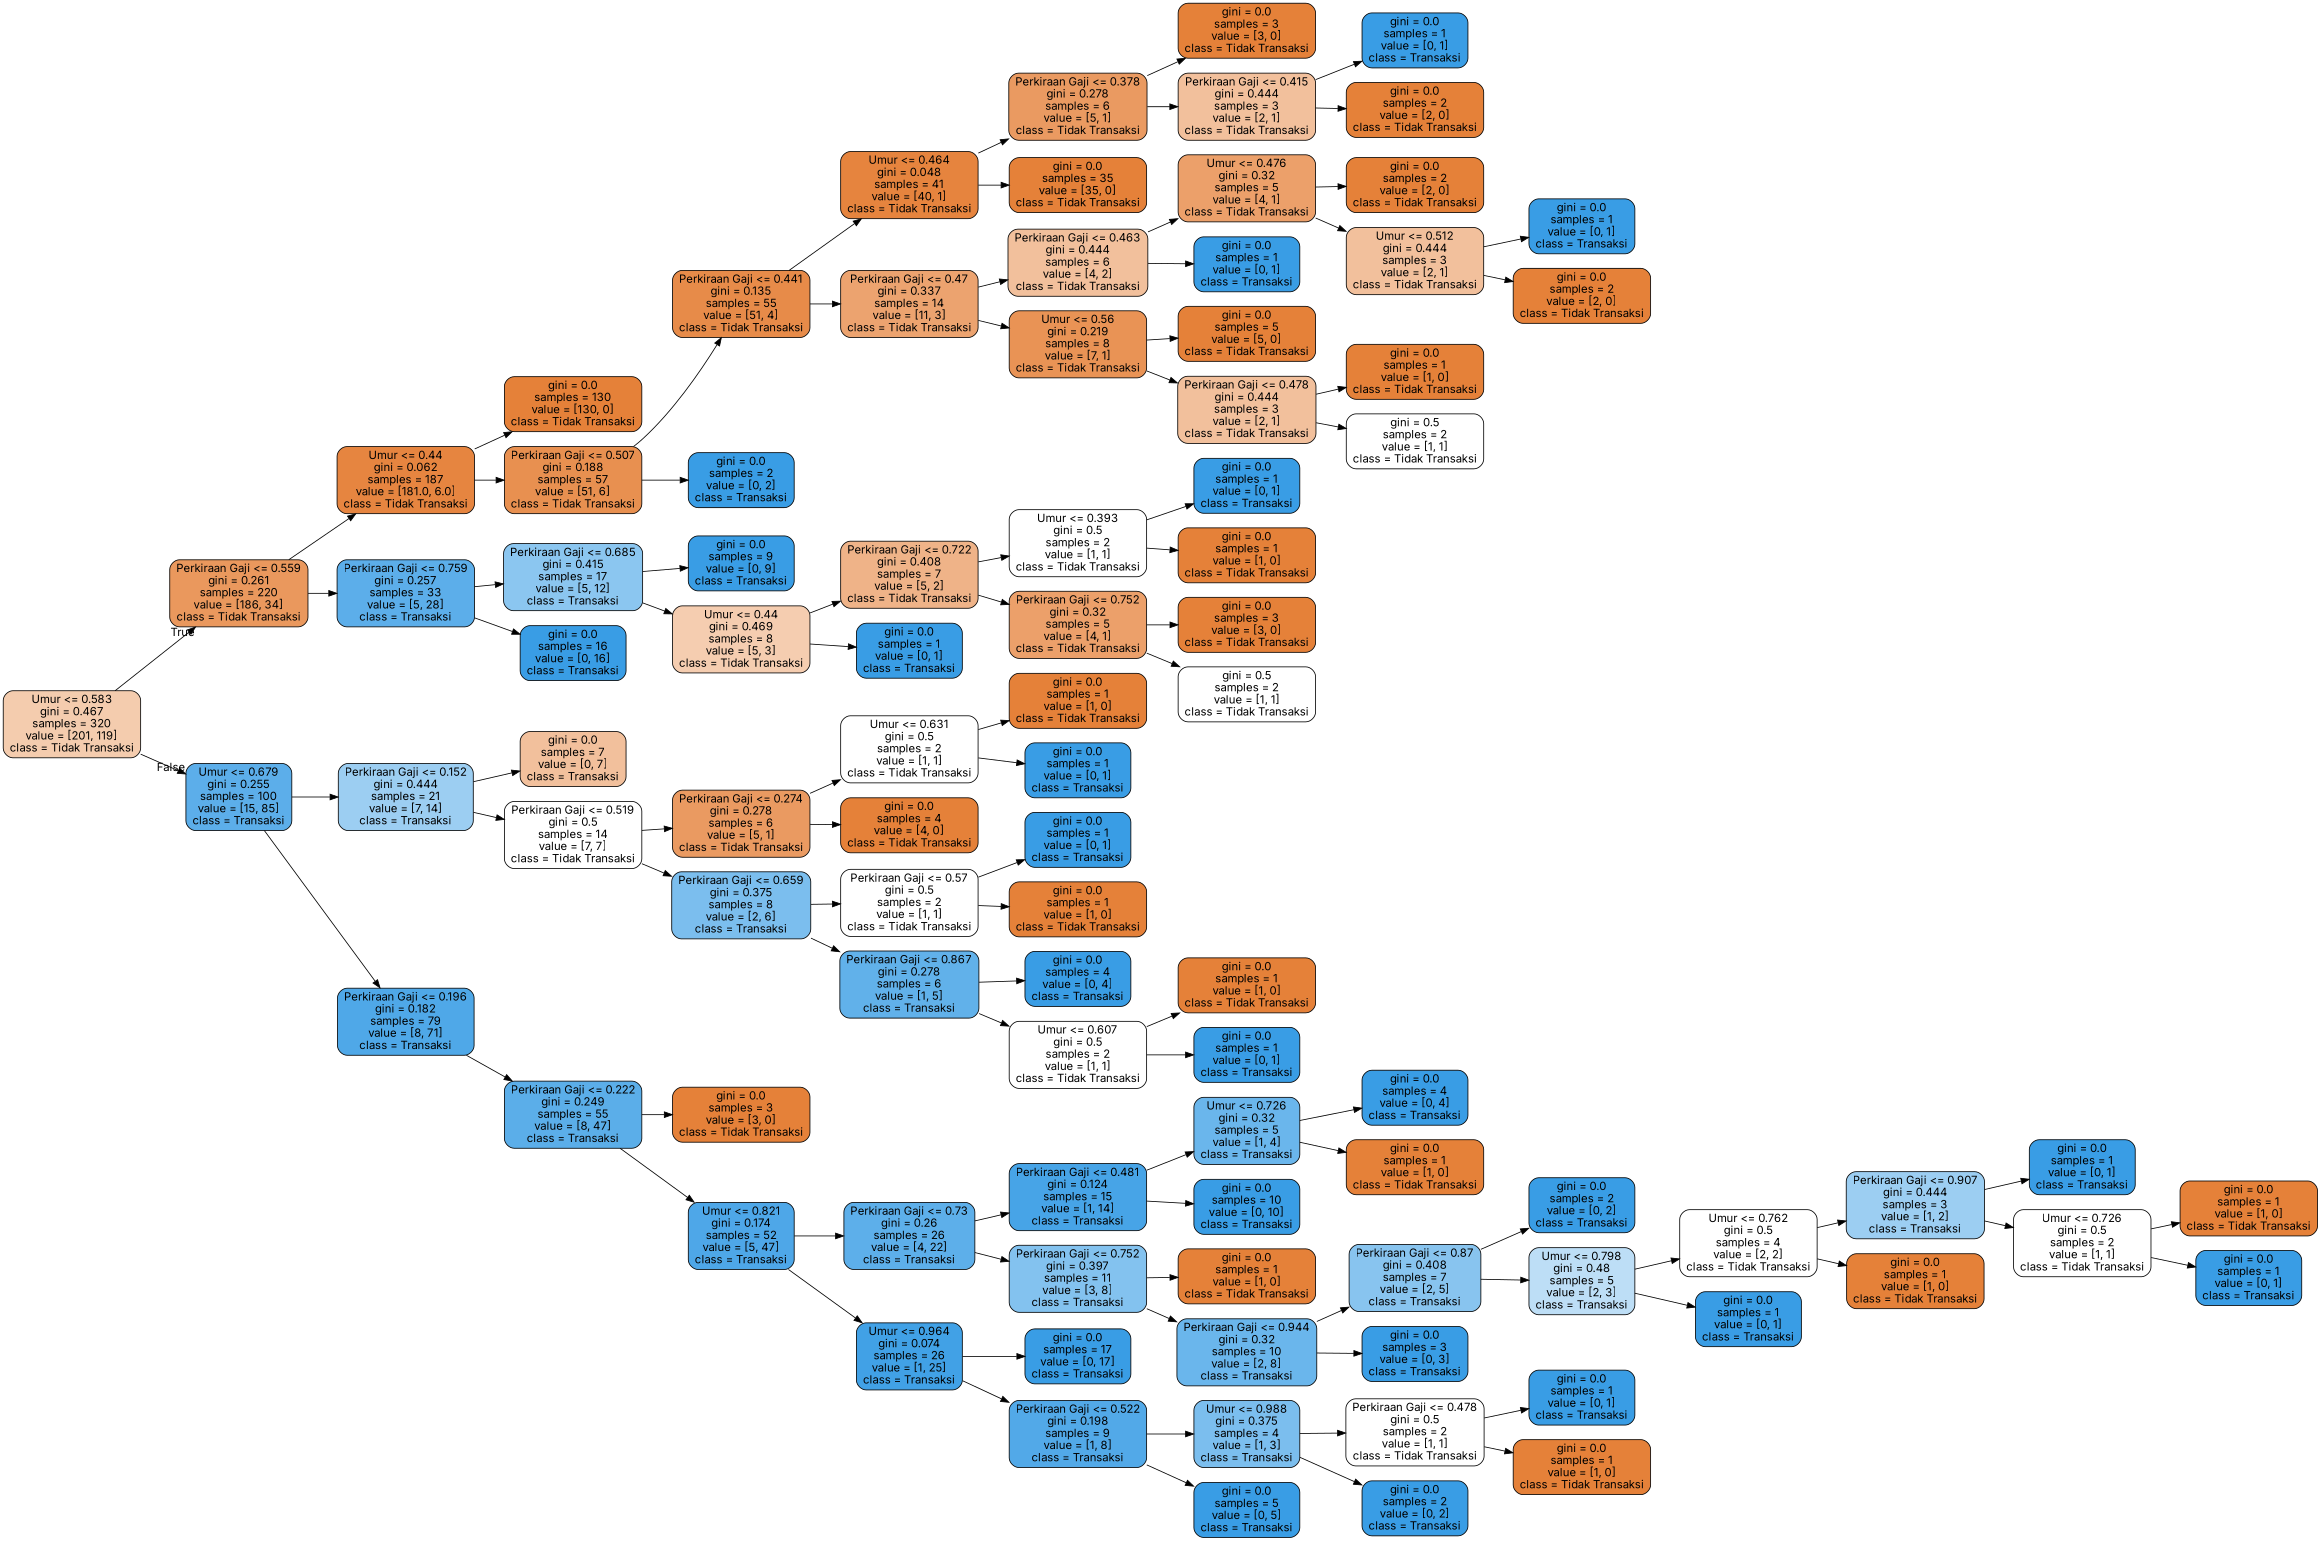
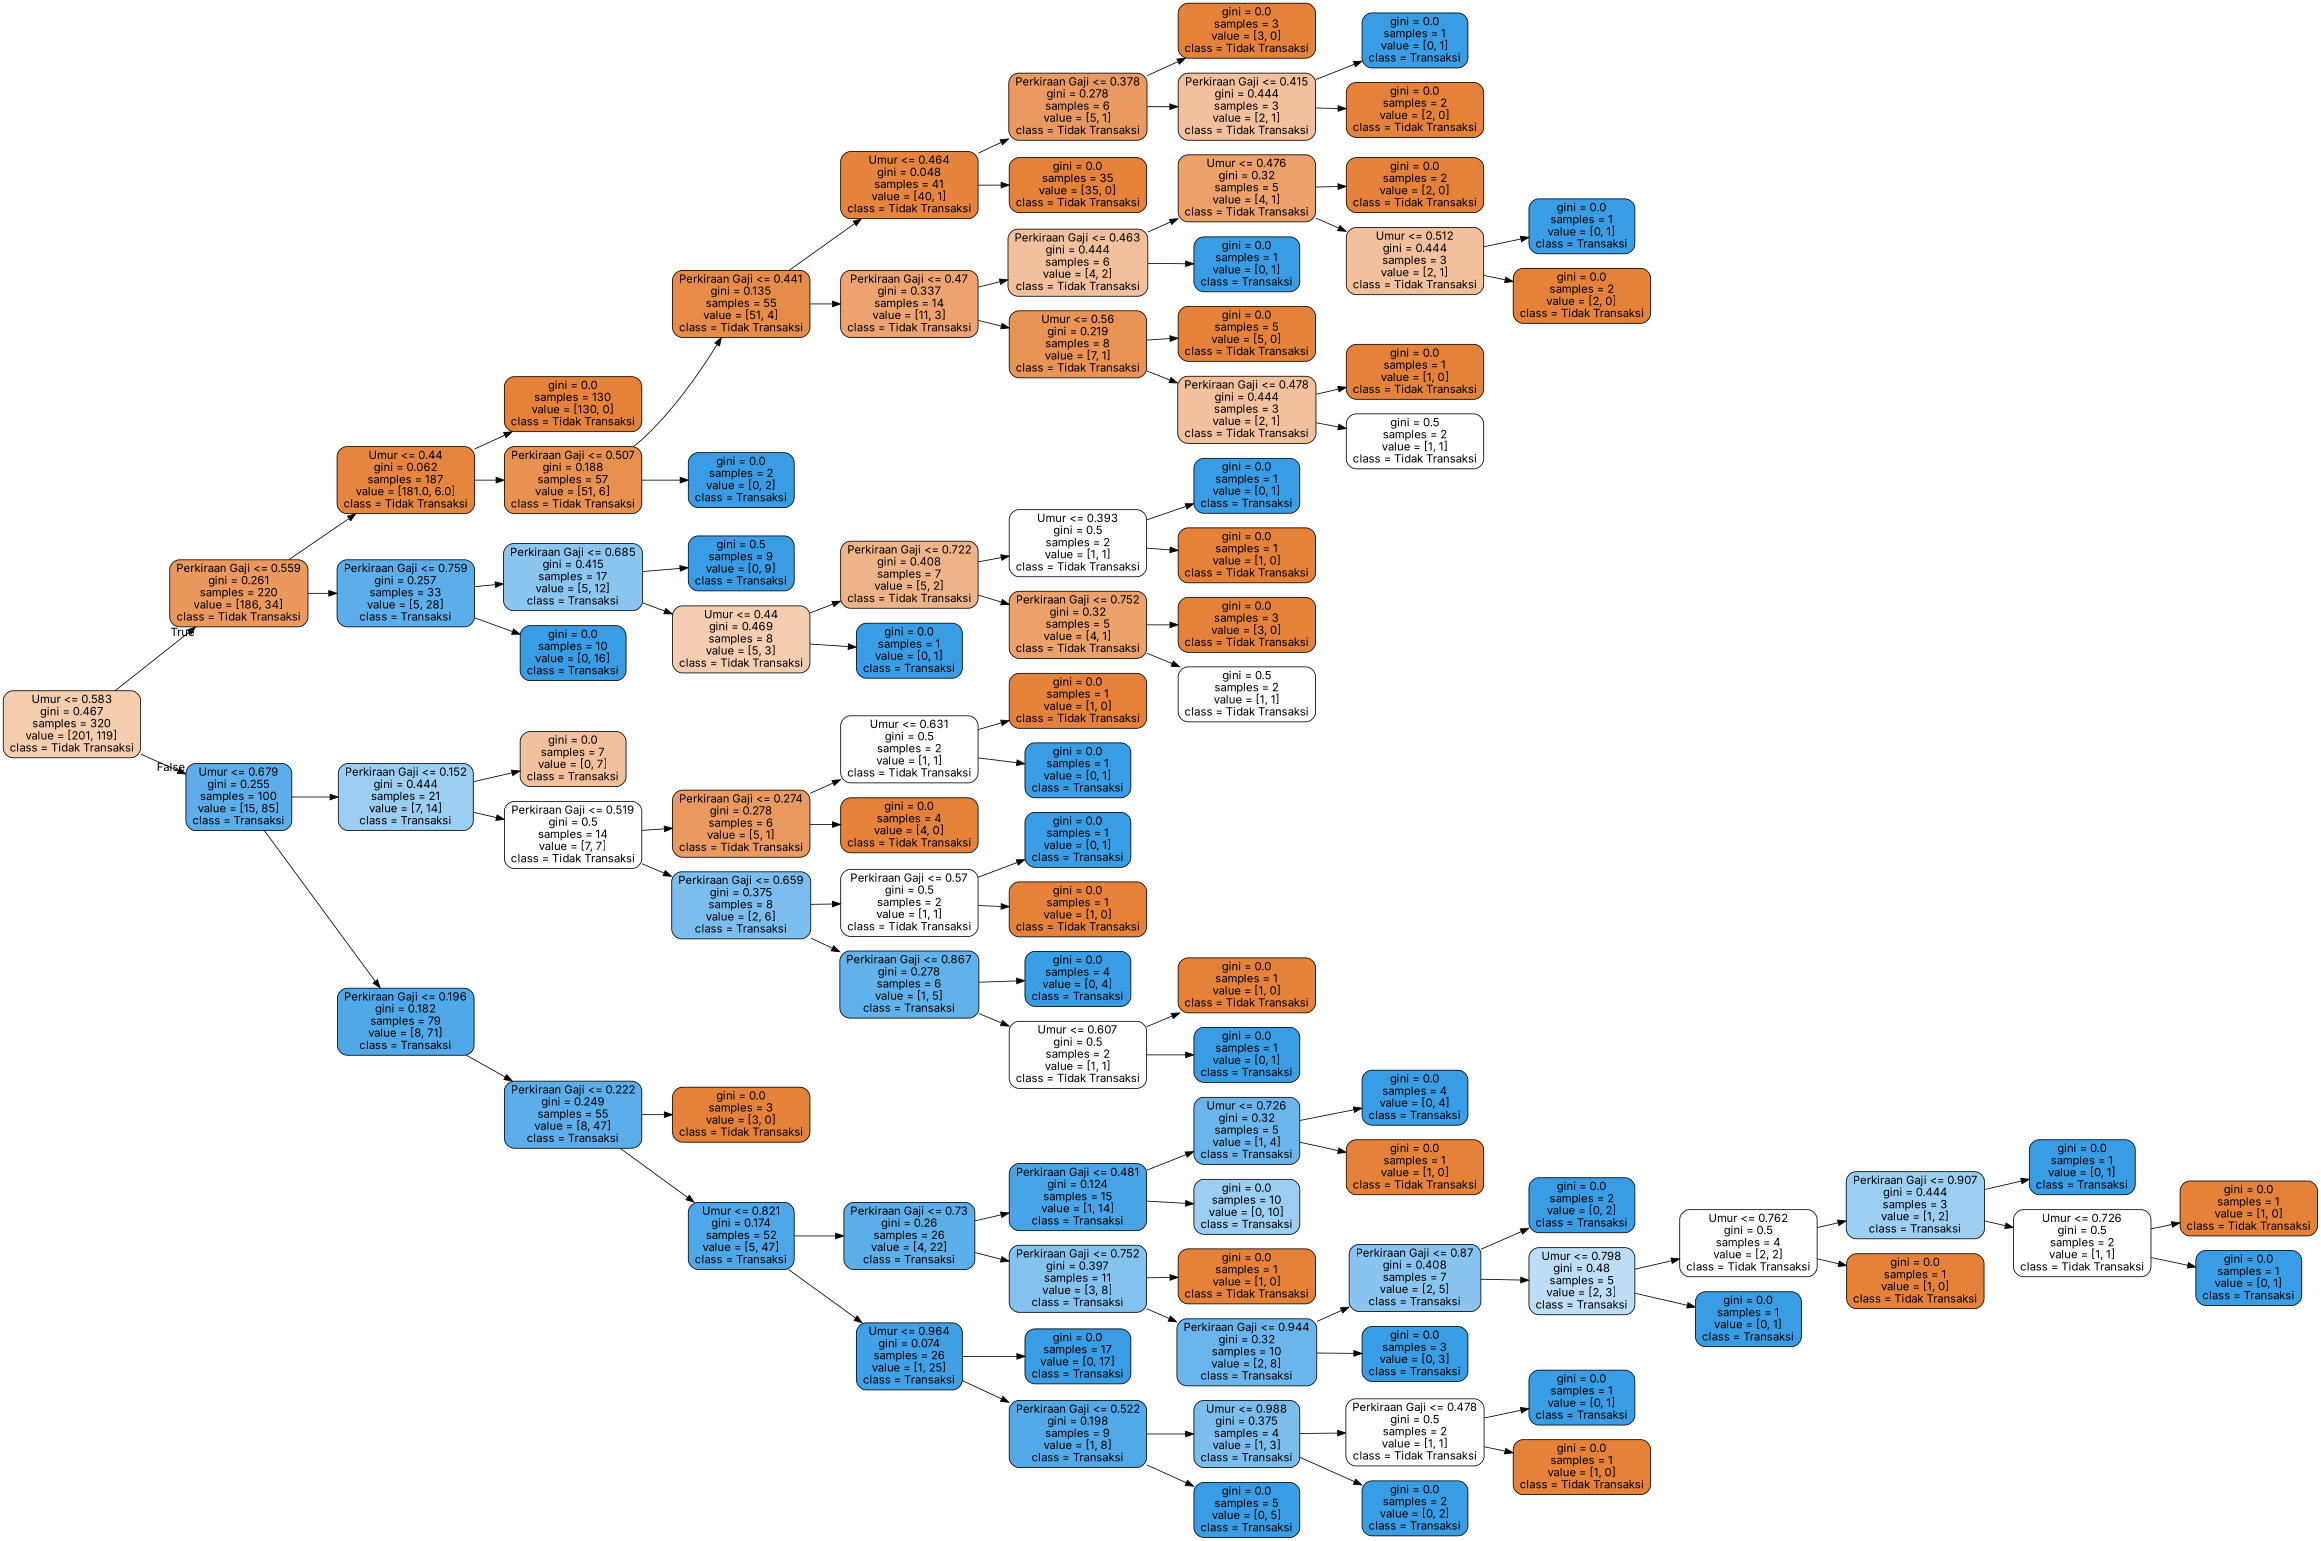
(741, 563) -> (741, 563)
(573, 653) -> (573, 653)
(1247, 1207) -> (1247, 1207)
